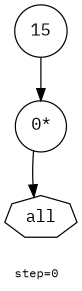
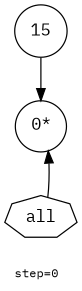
(33, 168) -> (49, 180)
